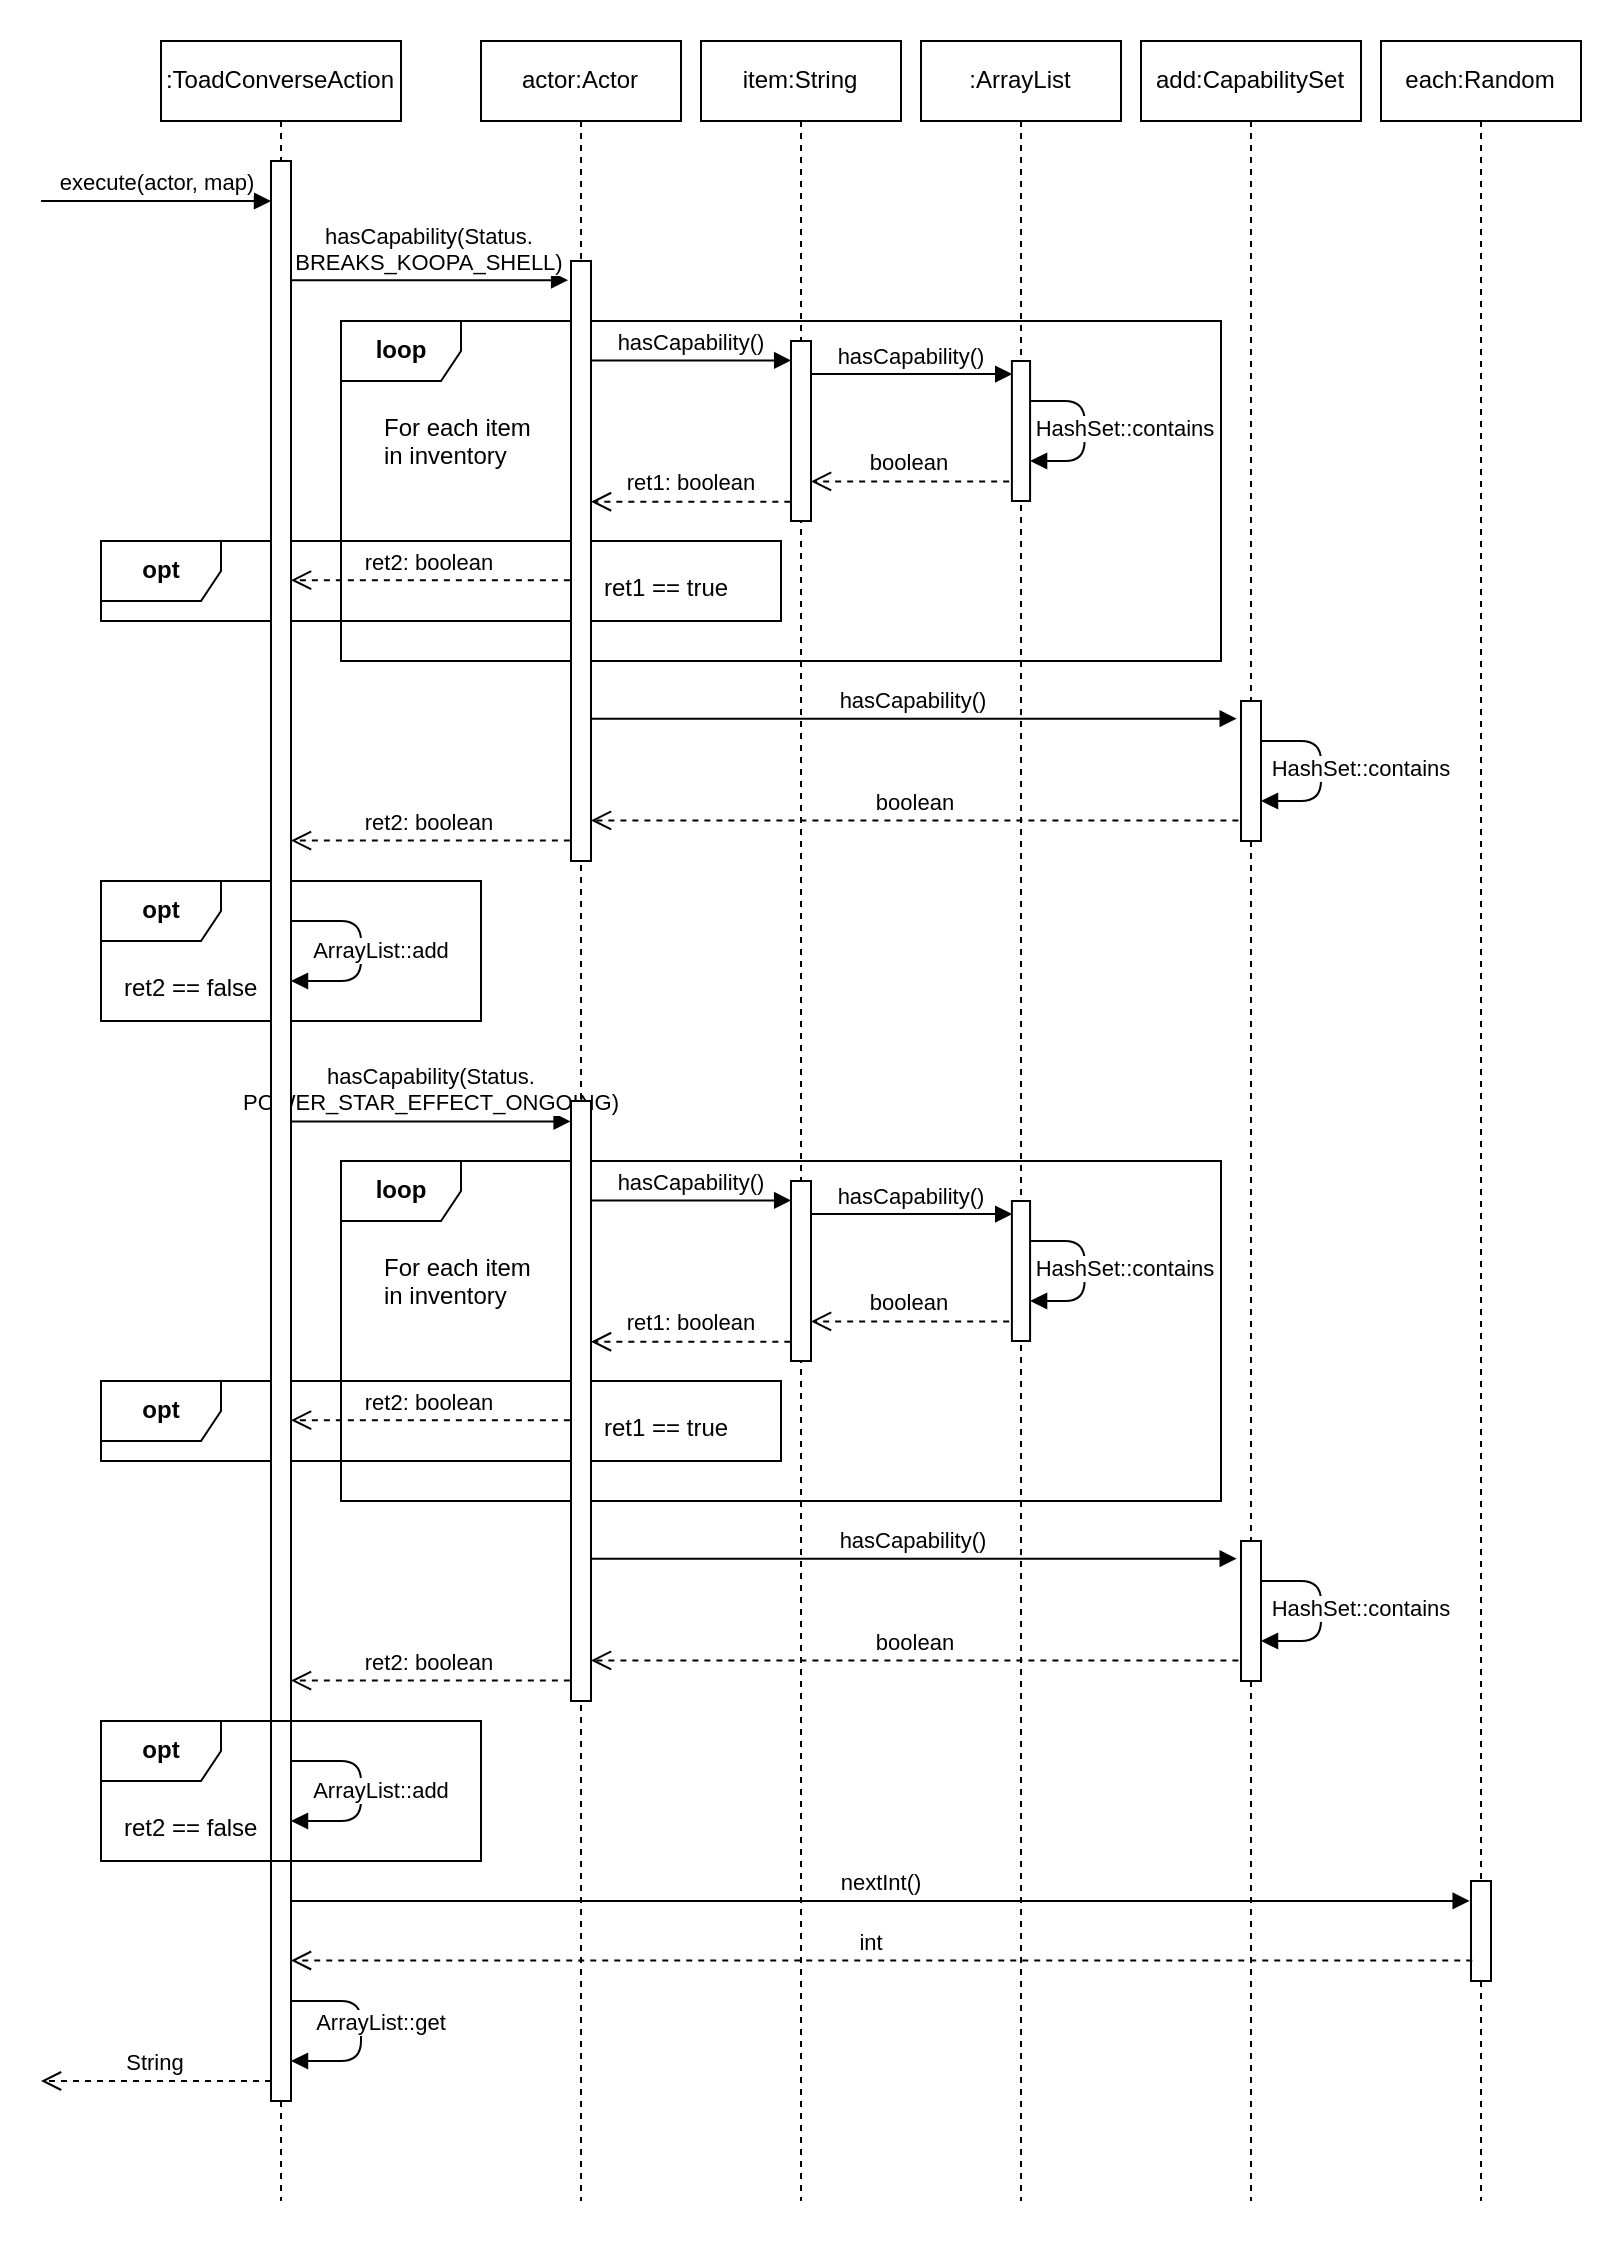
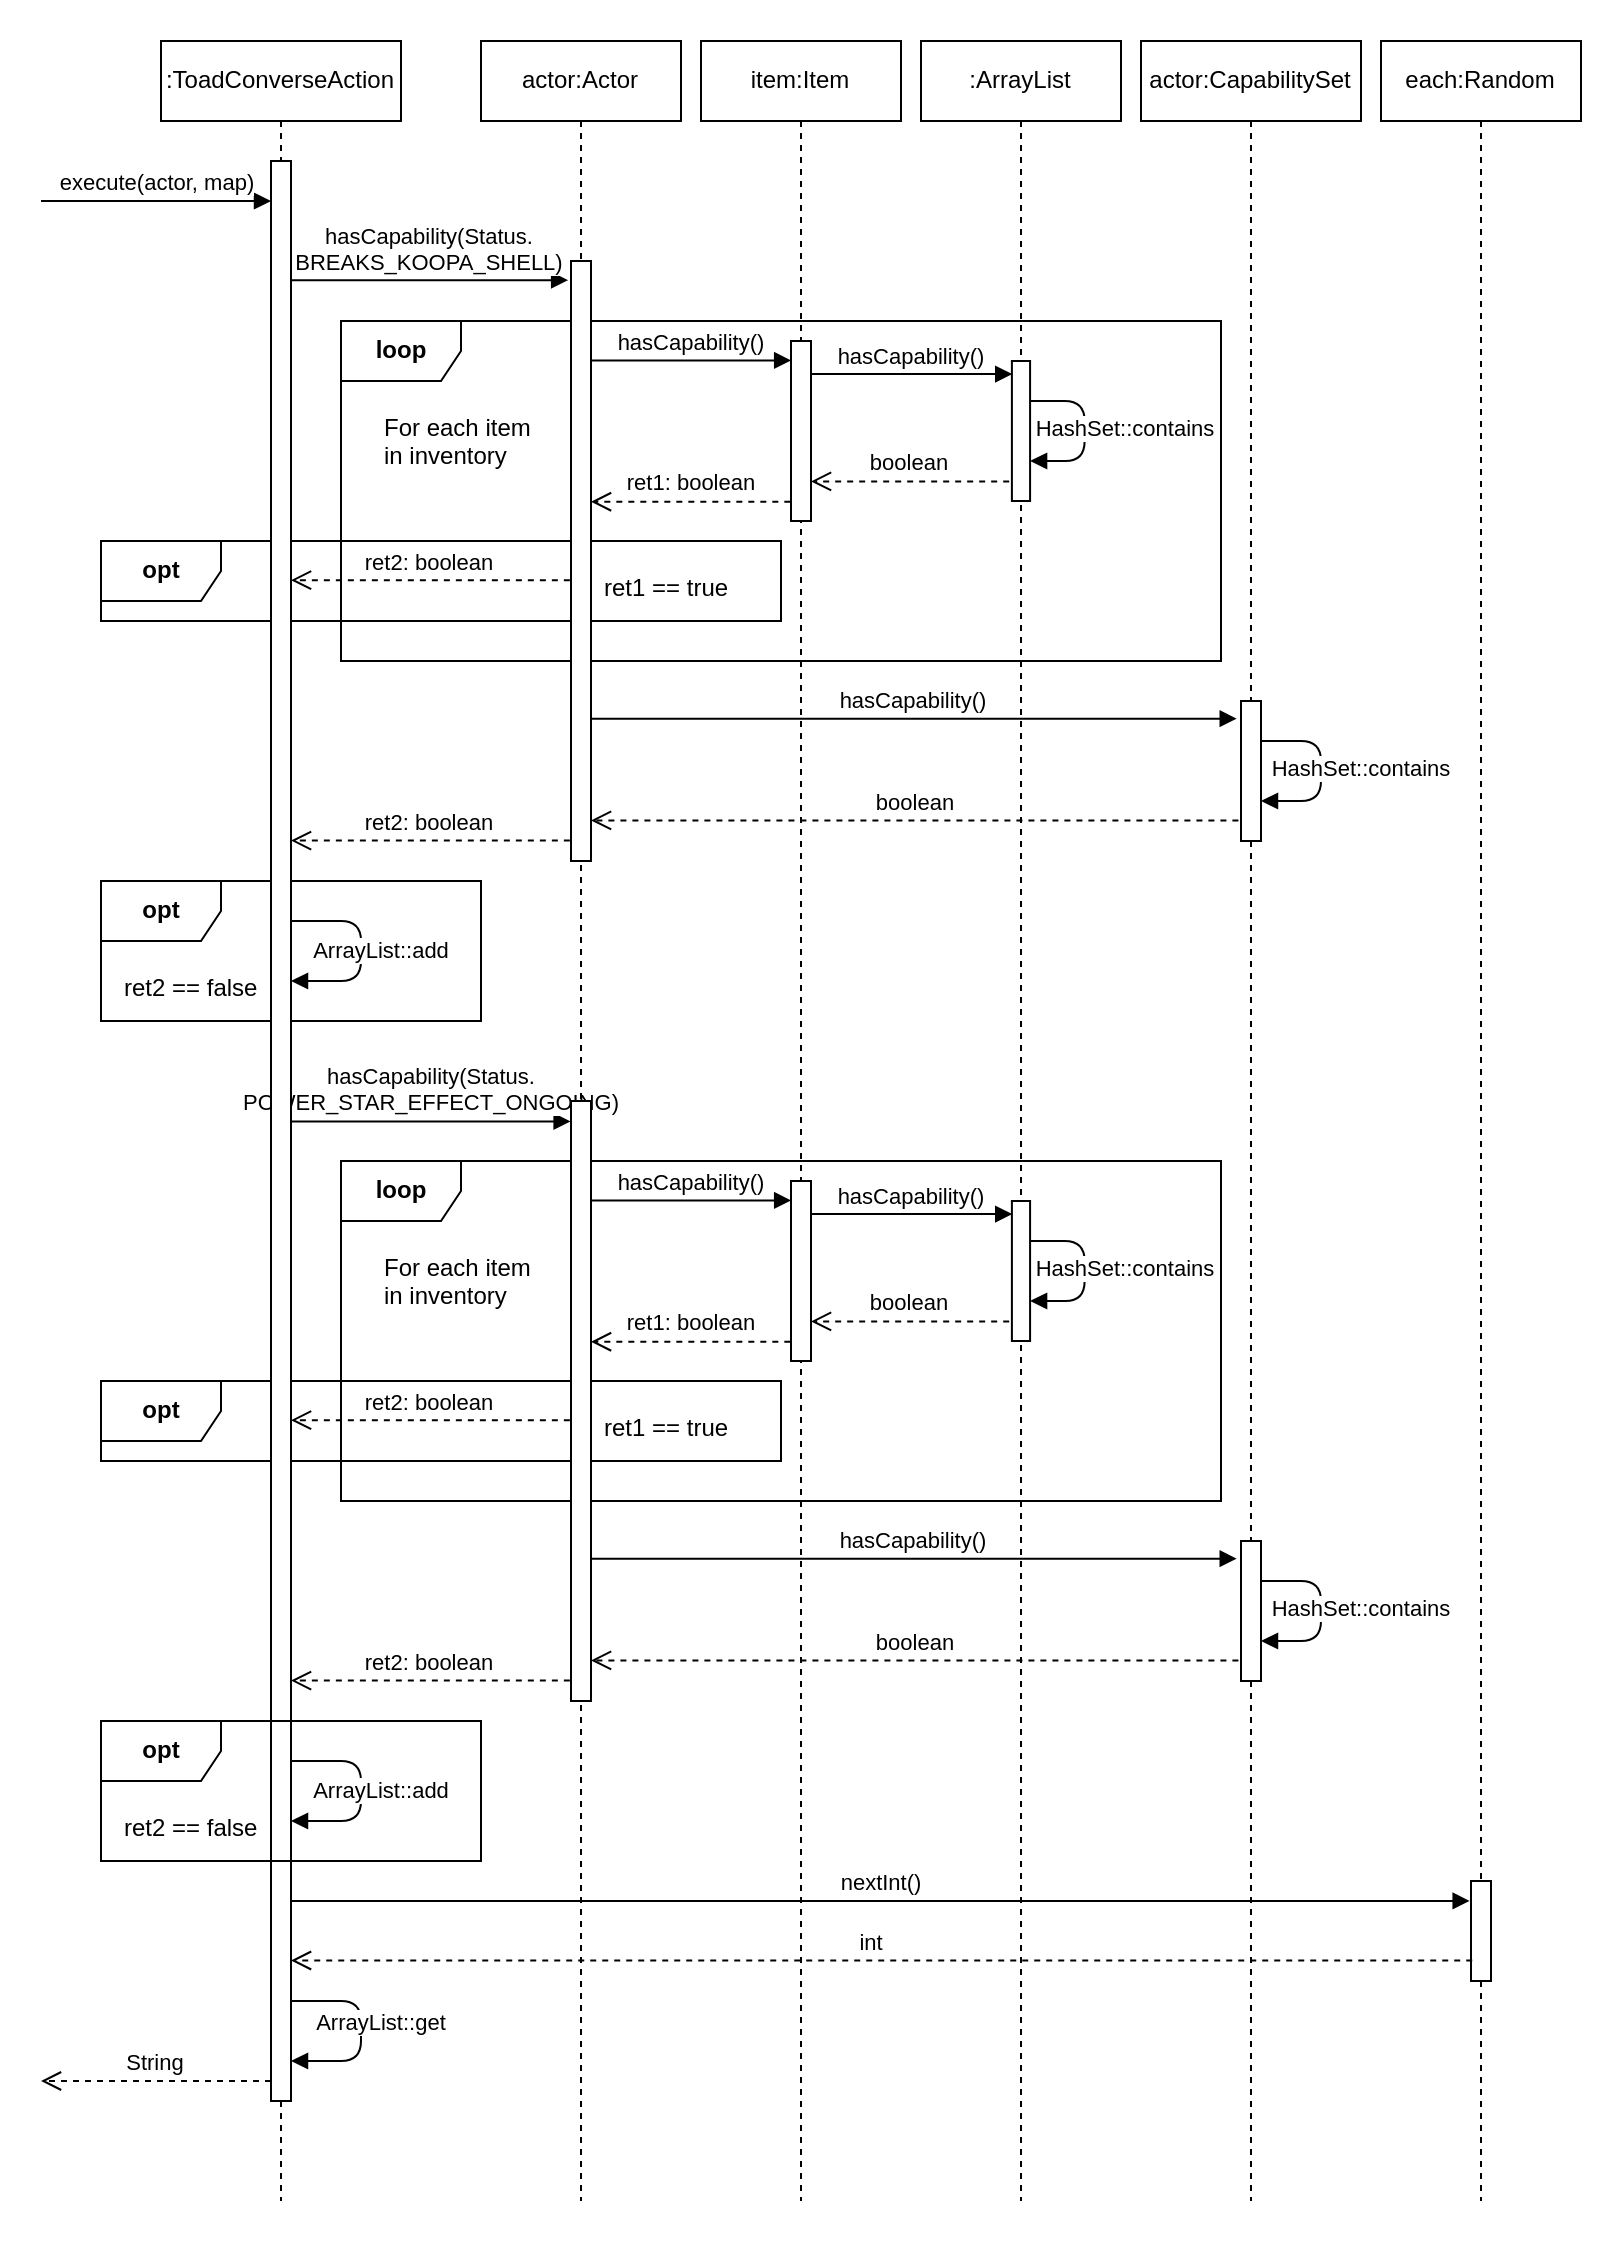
(801, 81) -> (801, 81)
(1251, 81) -> (1251, 81)
